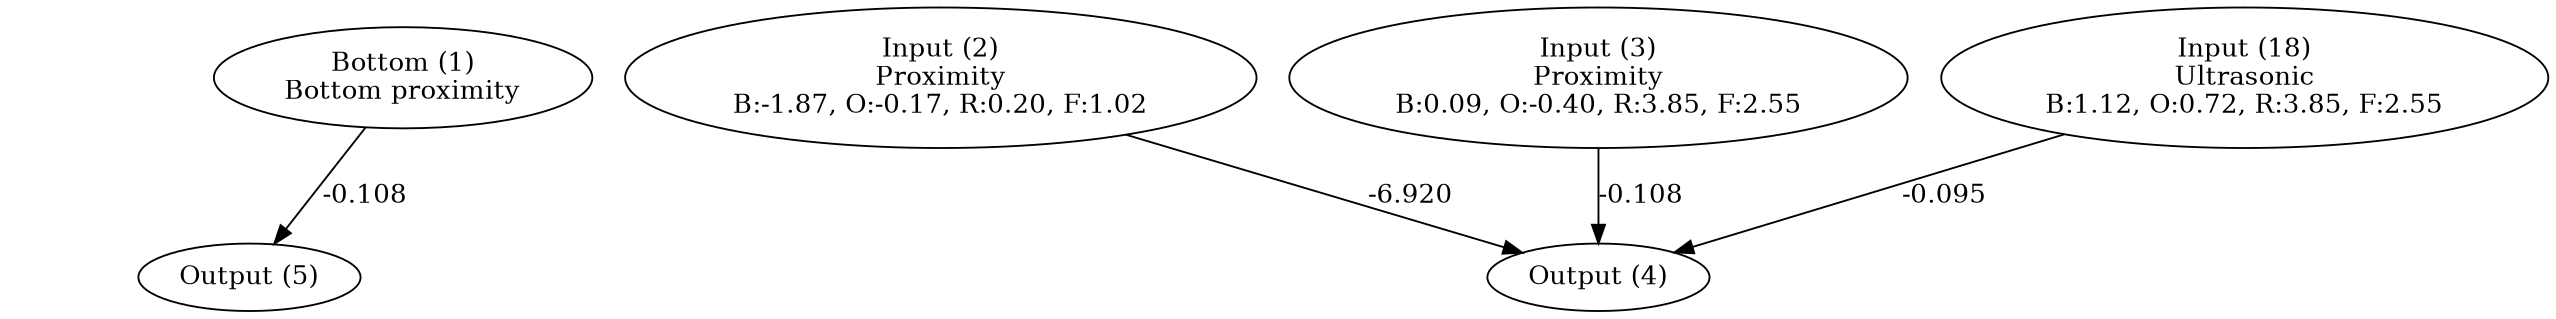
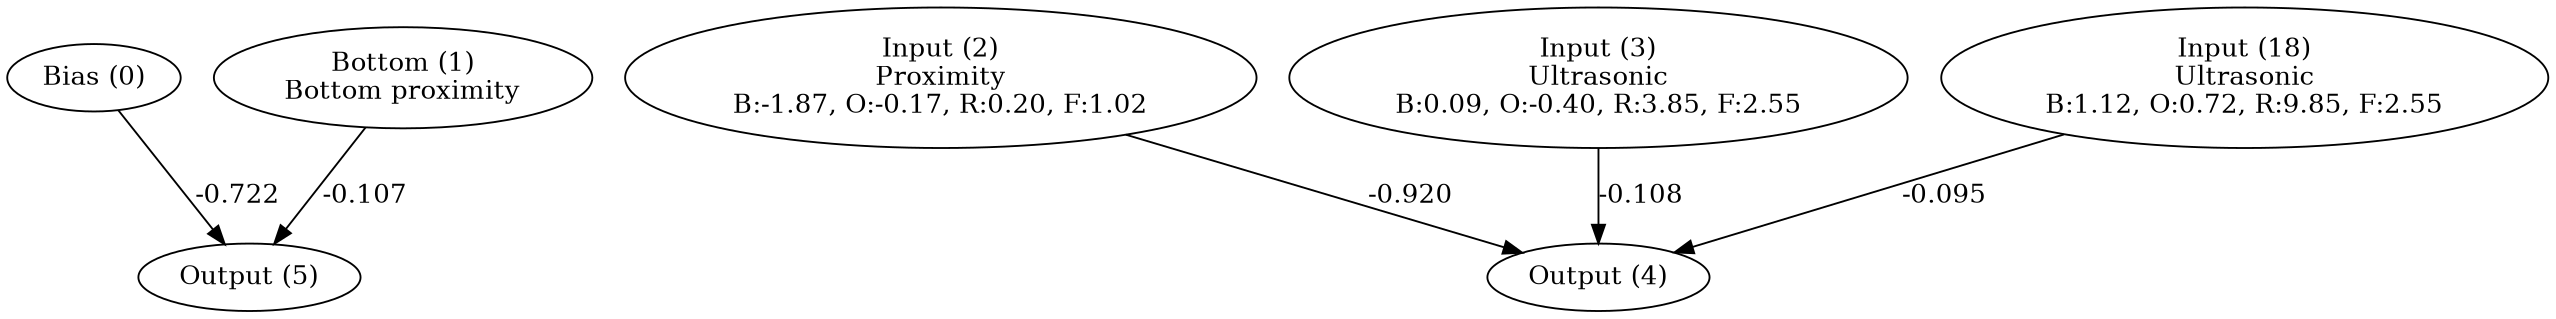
none -> (94, 78)
(1598, 78) -> (1598, 78)
(2245, 78) -> (2245, 78)
(366, 196) -> (366, 196)
(1411, 196) -> (1411, 196)
